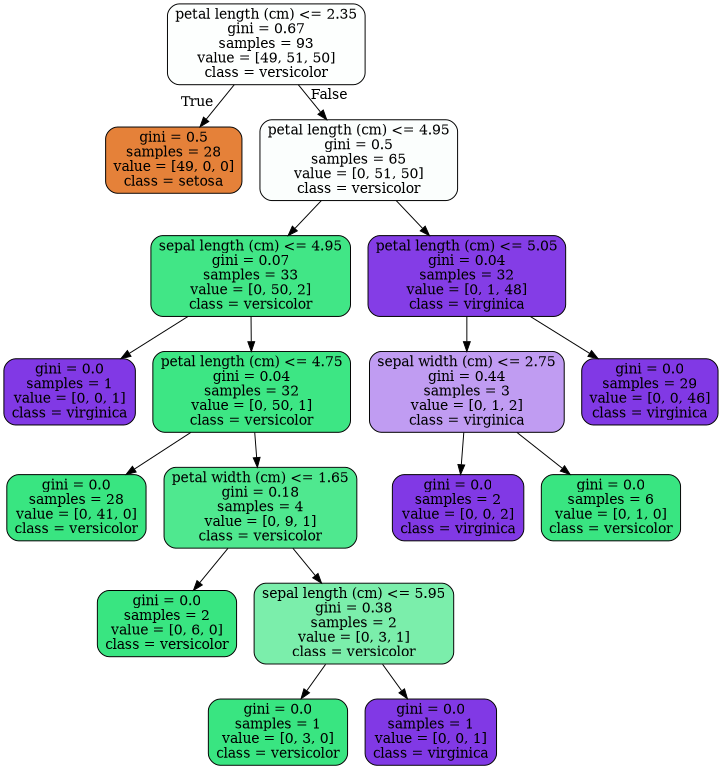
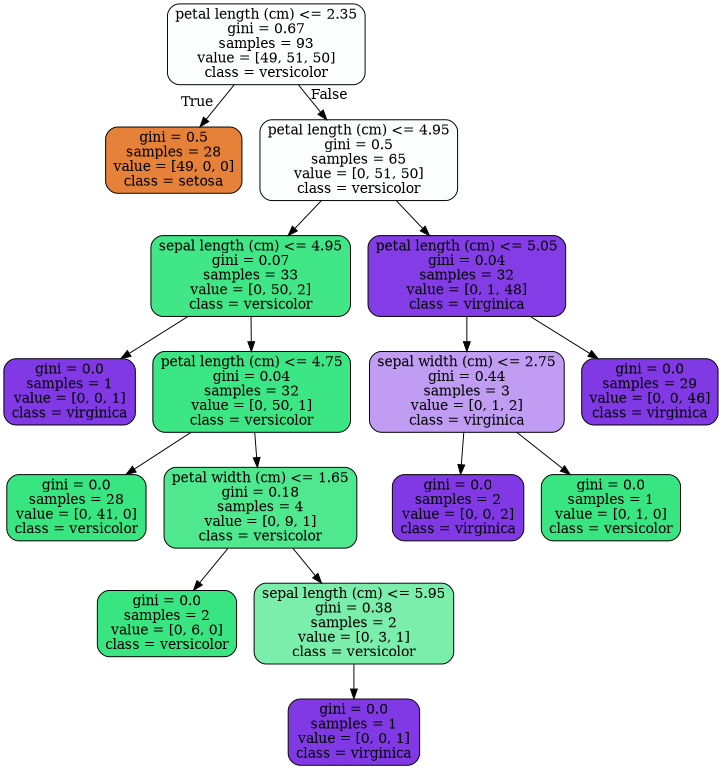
(611, 508) -> (611, 508)
(278, 732) -> none
